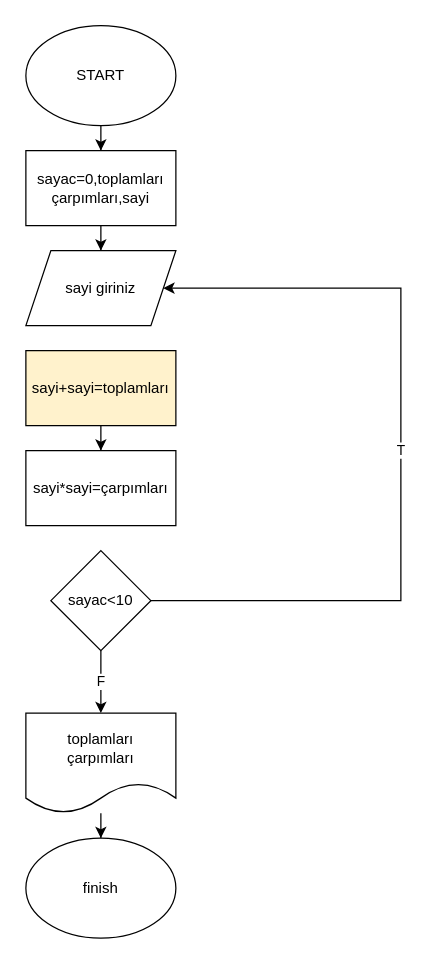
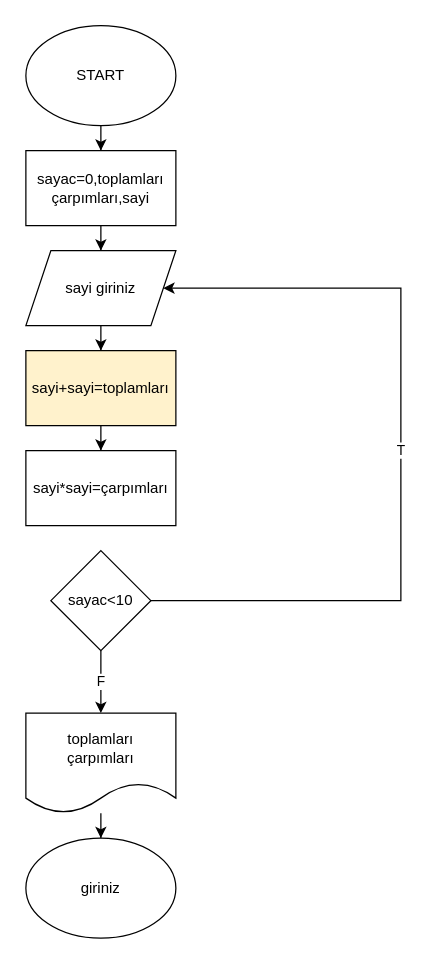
none -> (101, 343)
(101, 888) -> (101, 888)
